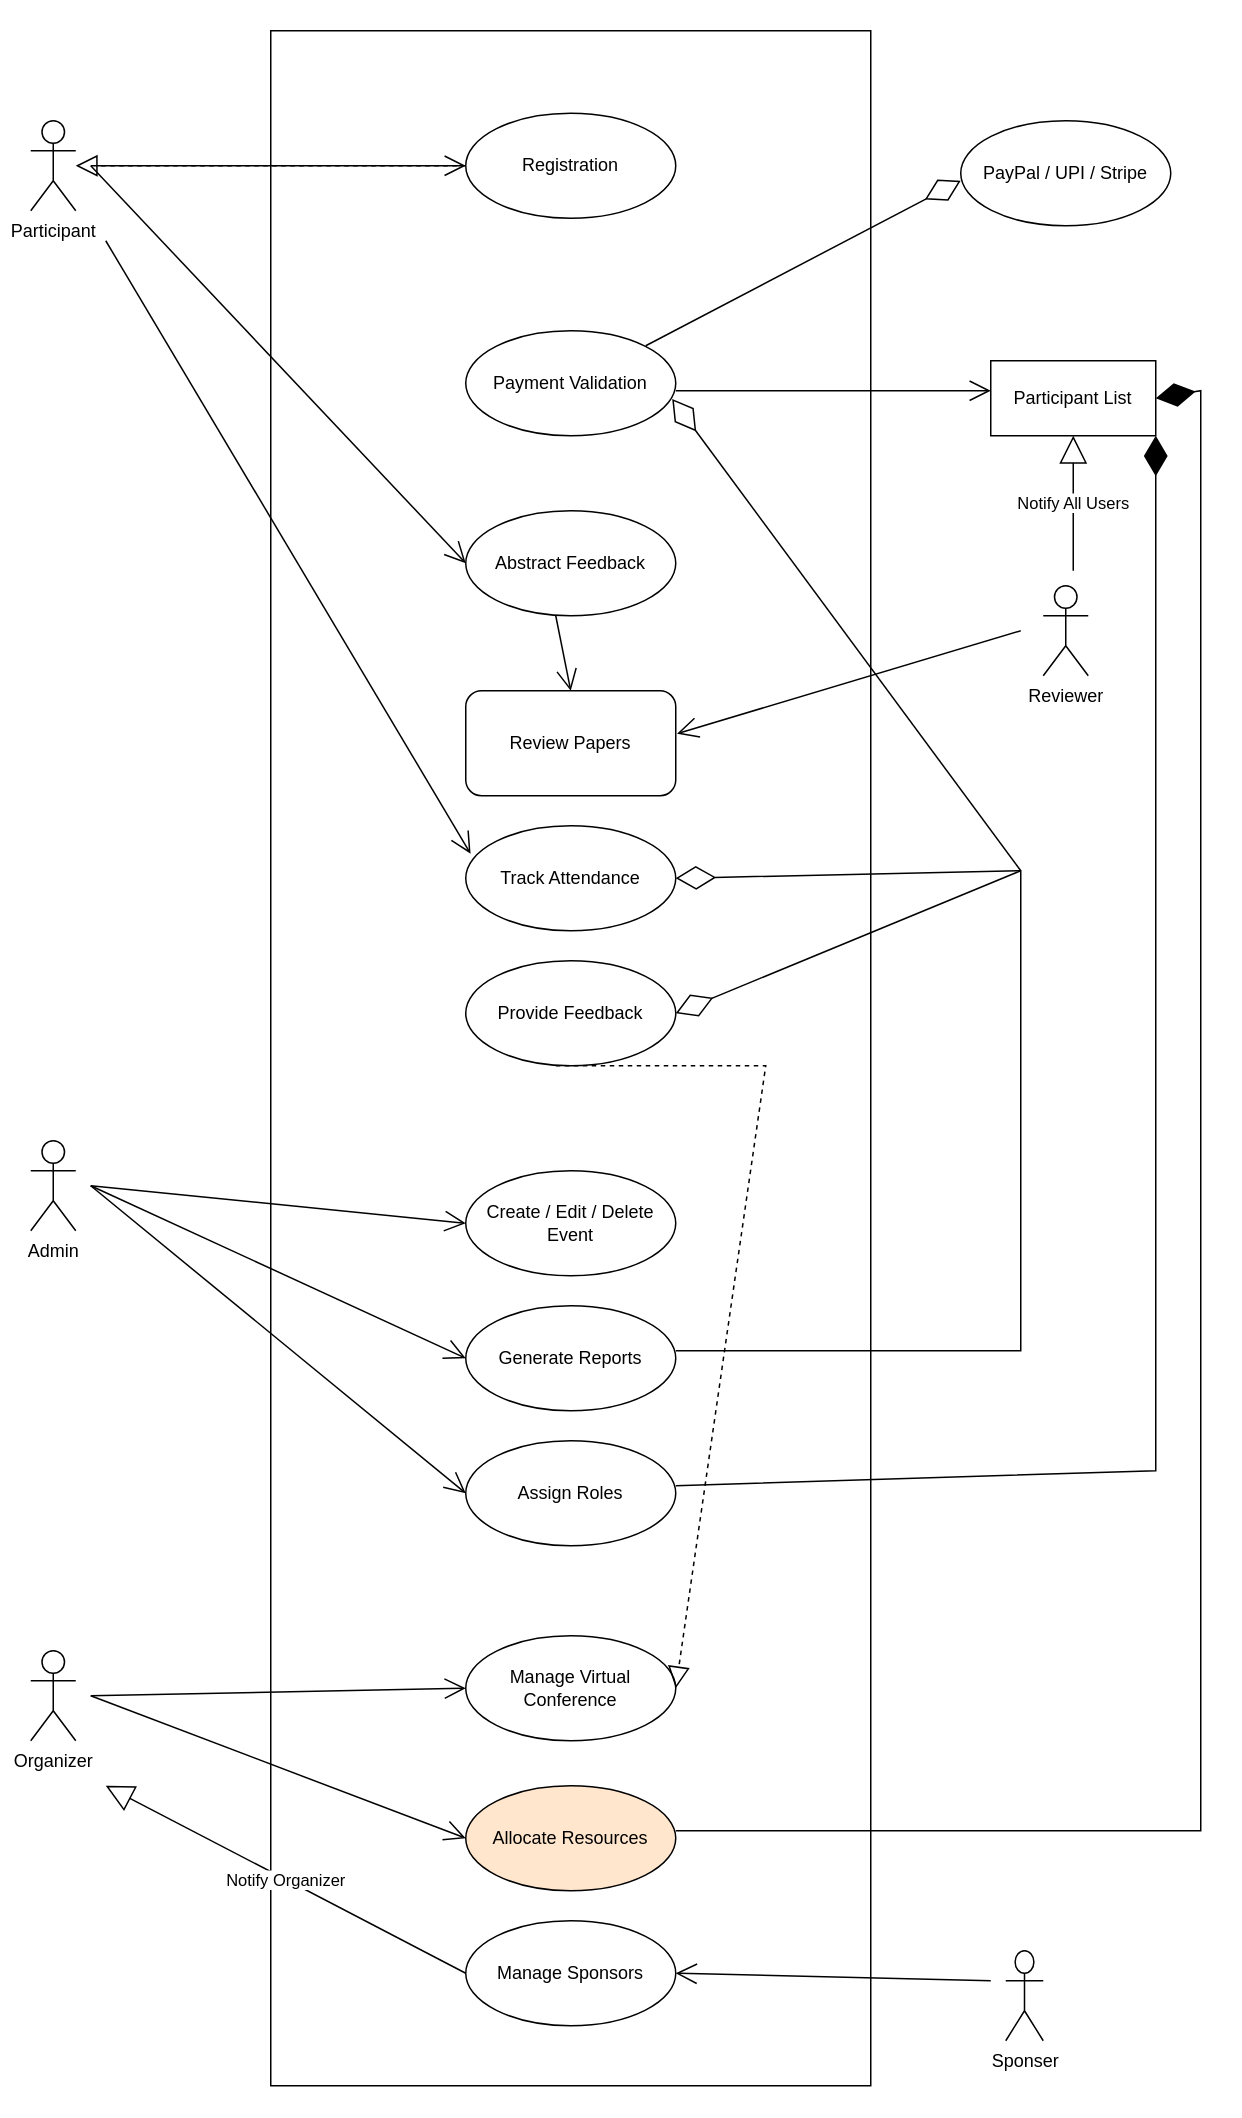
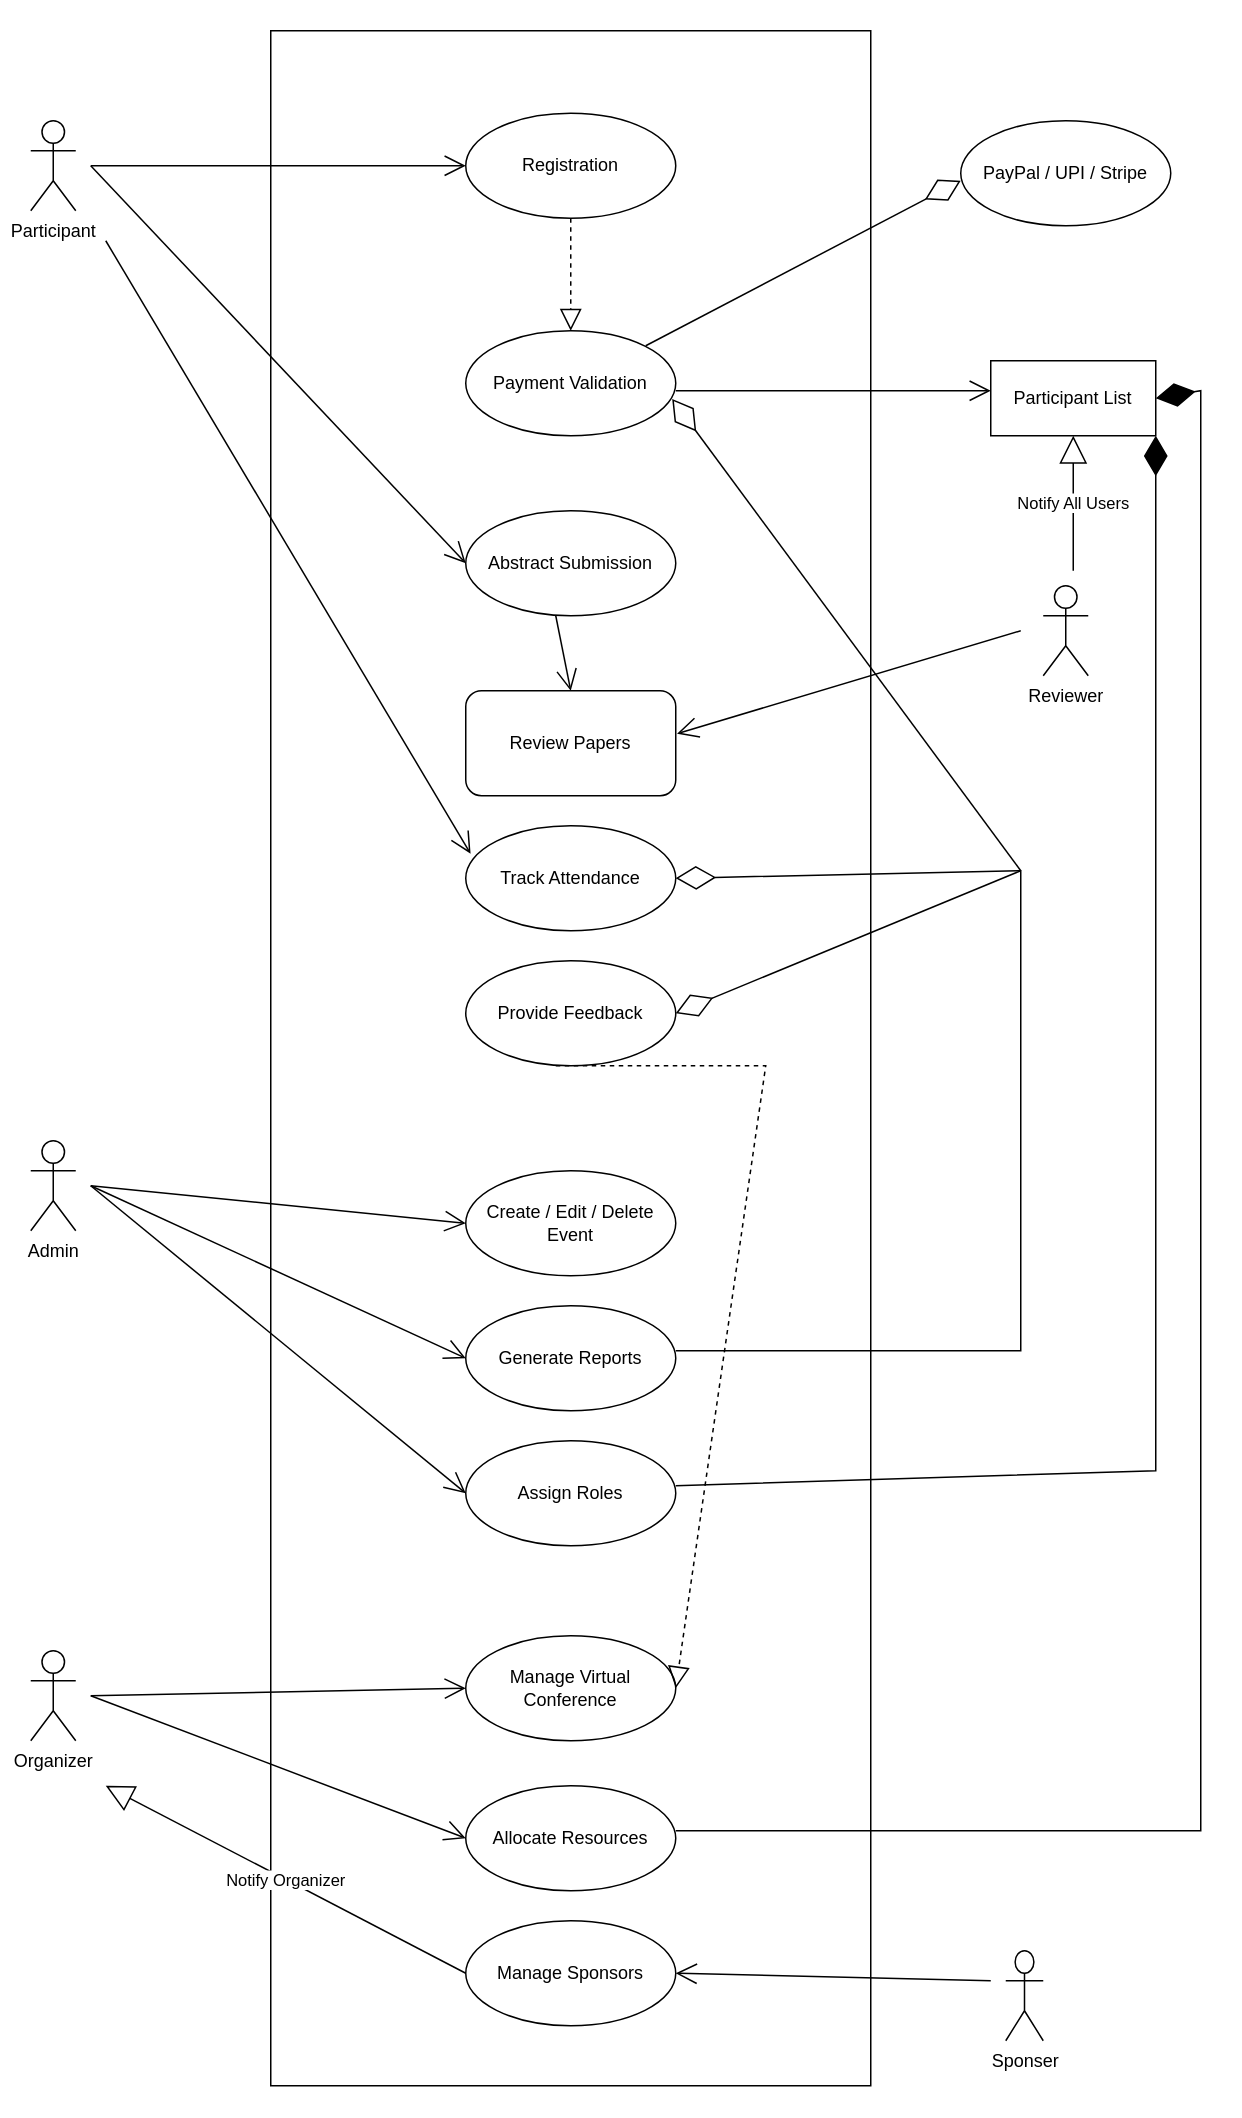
(465, 166) -> (571, 263)
(571, 563) -> (571, 563)
(571, 1838) -> (571, 1838)
